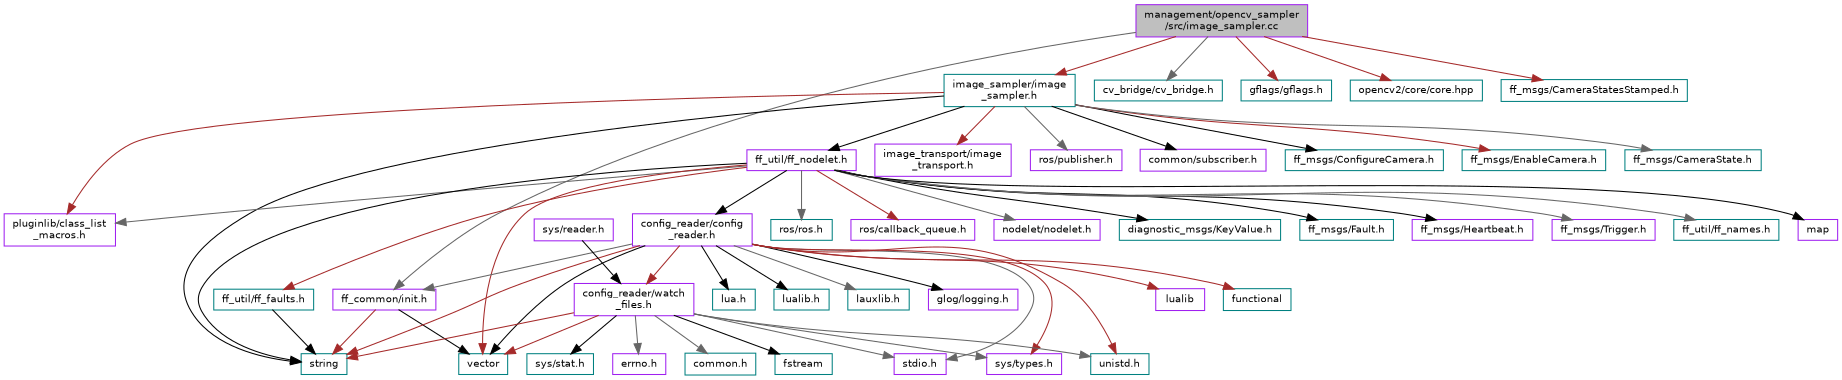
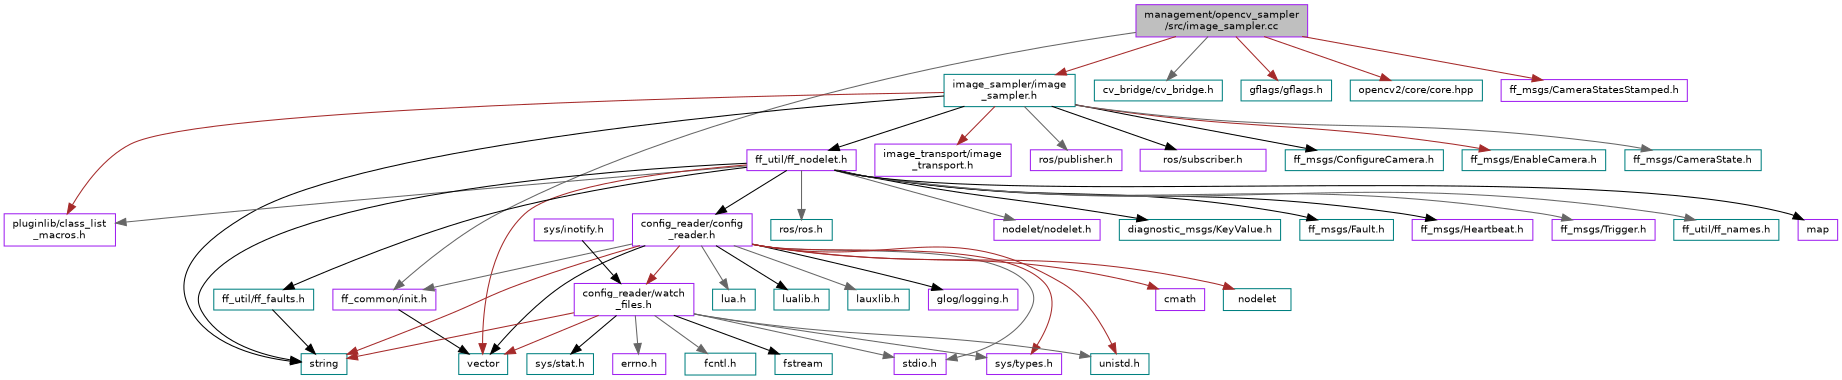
(1594, 91) -> (1594, 91)
(1203, 160) -> (1203, 160)
(470, 220) -> (470, 220)
(574, 230) -> (574, 230)
(913, 230) -> none
(712, 263) -> (712, 263)
(1180, 300) -> (1180, 300)
(1257, 300) -> (1257, 300)
(358, 328) -> none
(720, 364) -> (720, 364)
